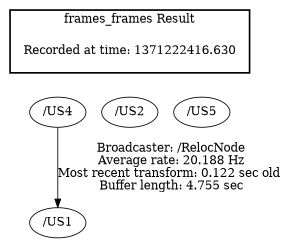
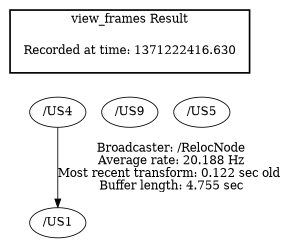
(130, 20) -> (130, 20)
(130, 112) -> (130, 112)
